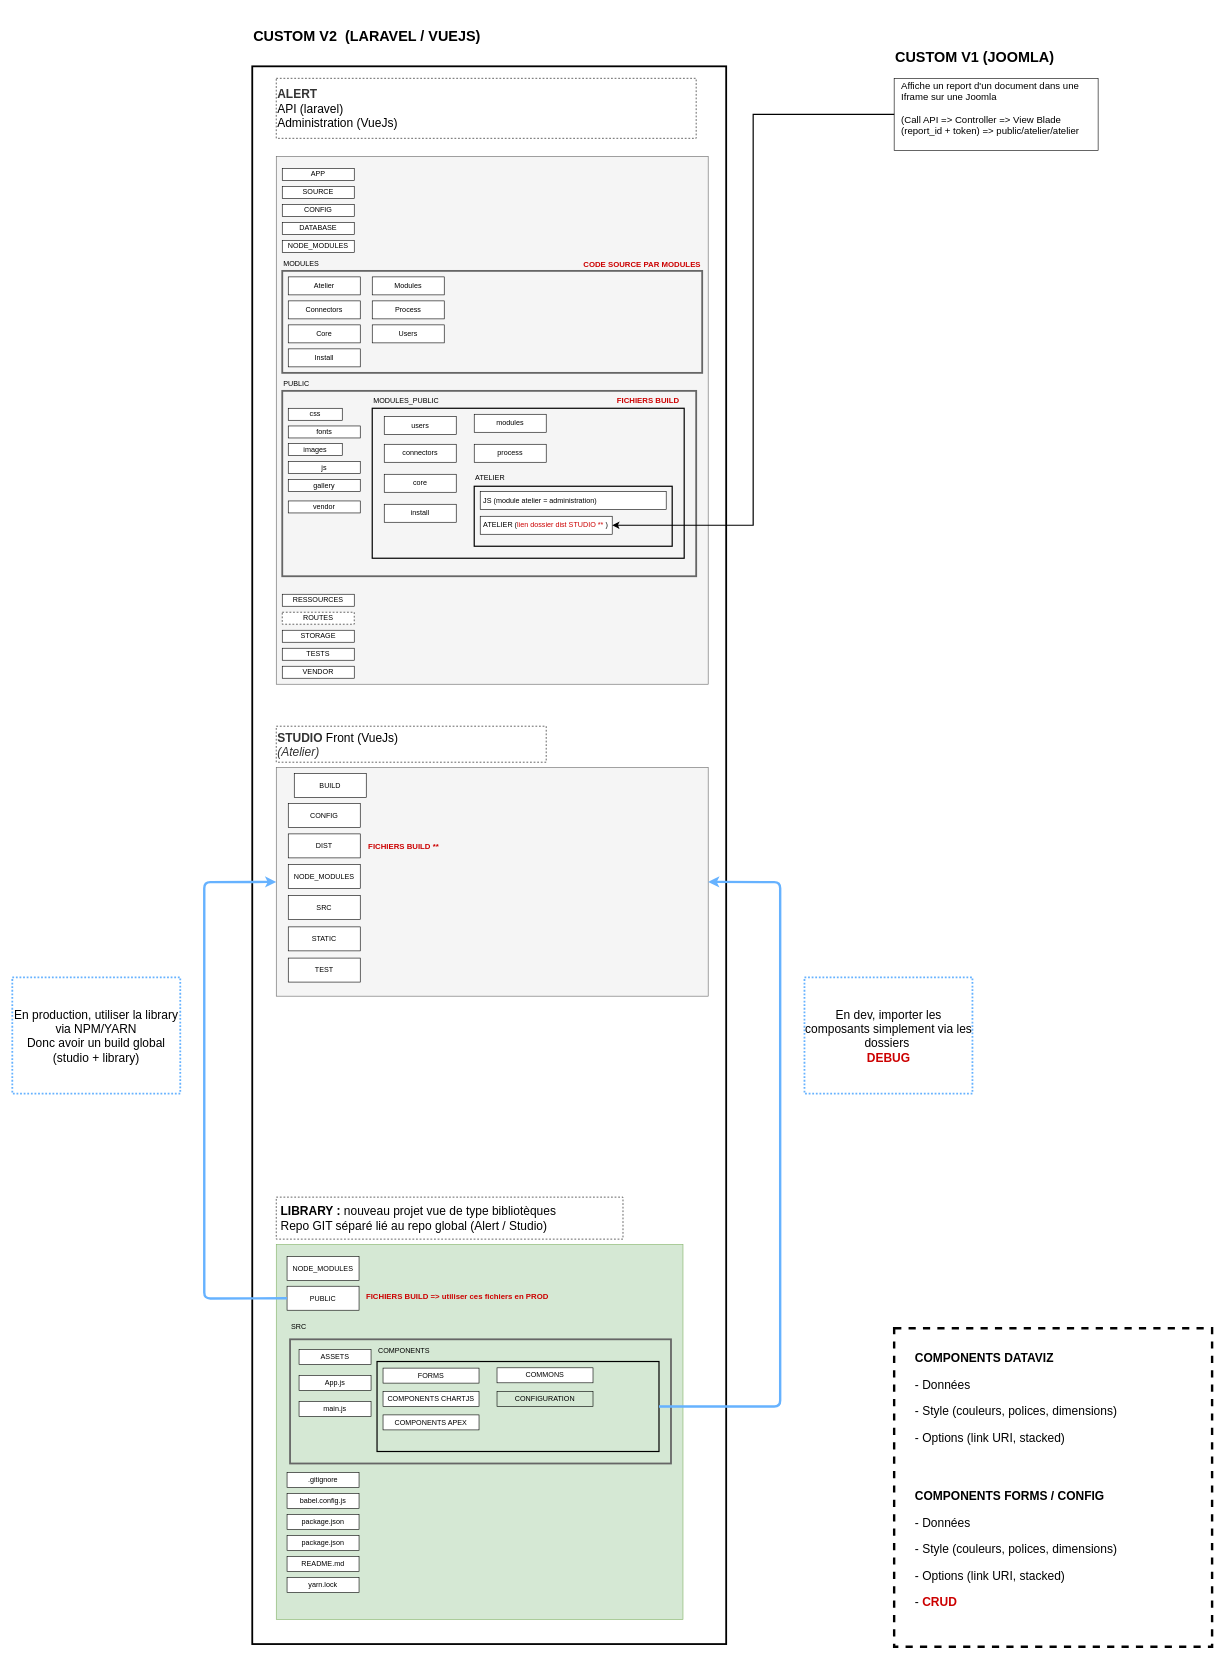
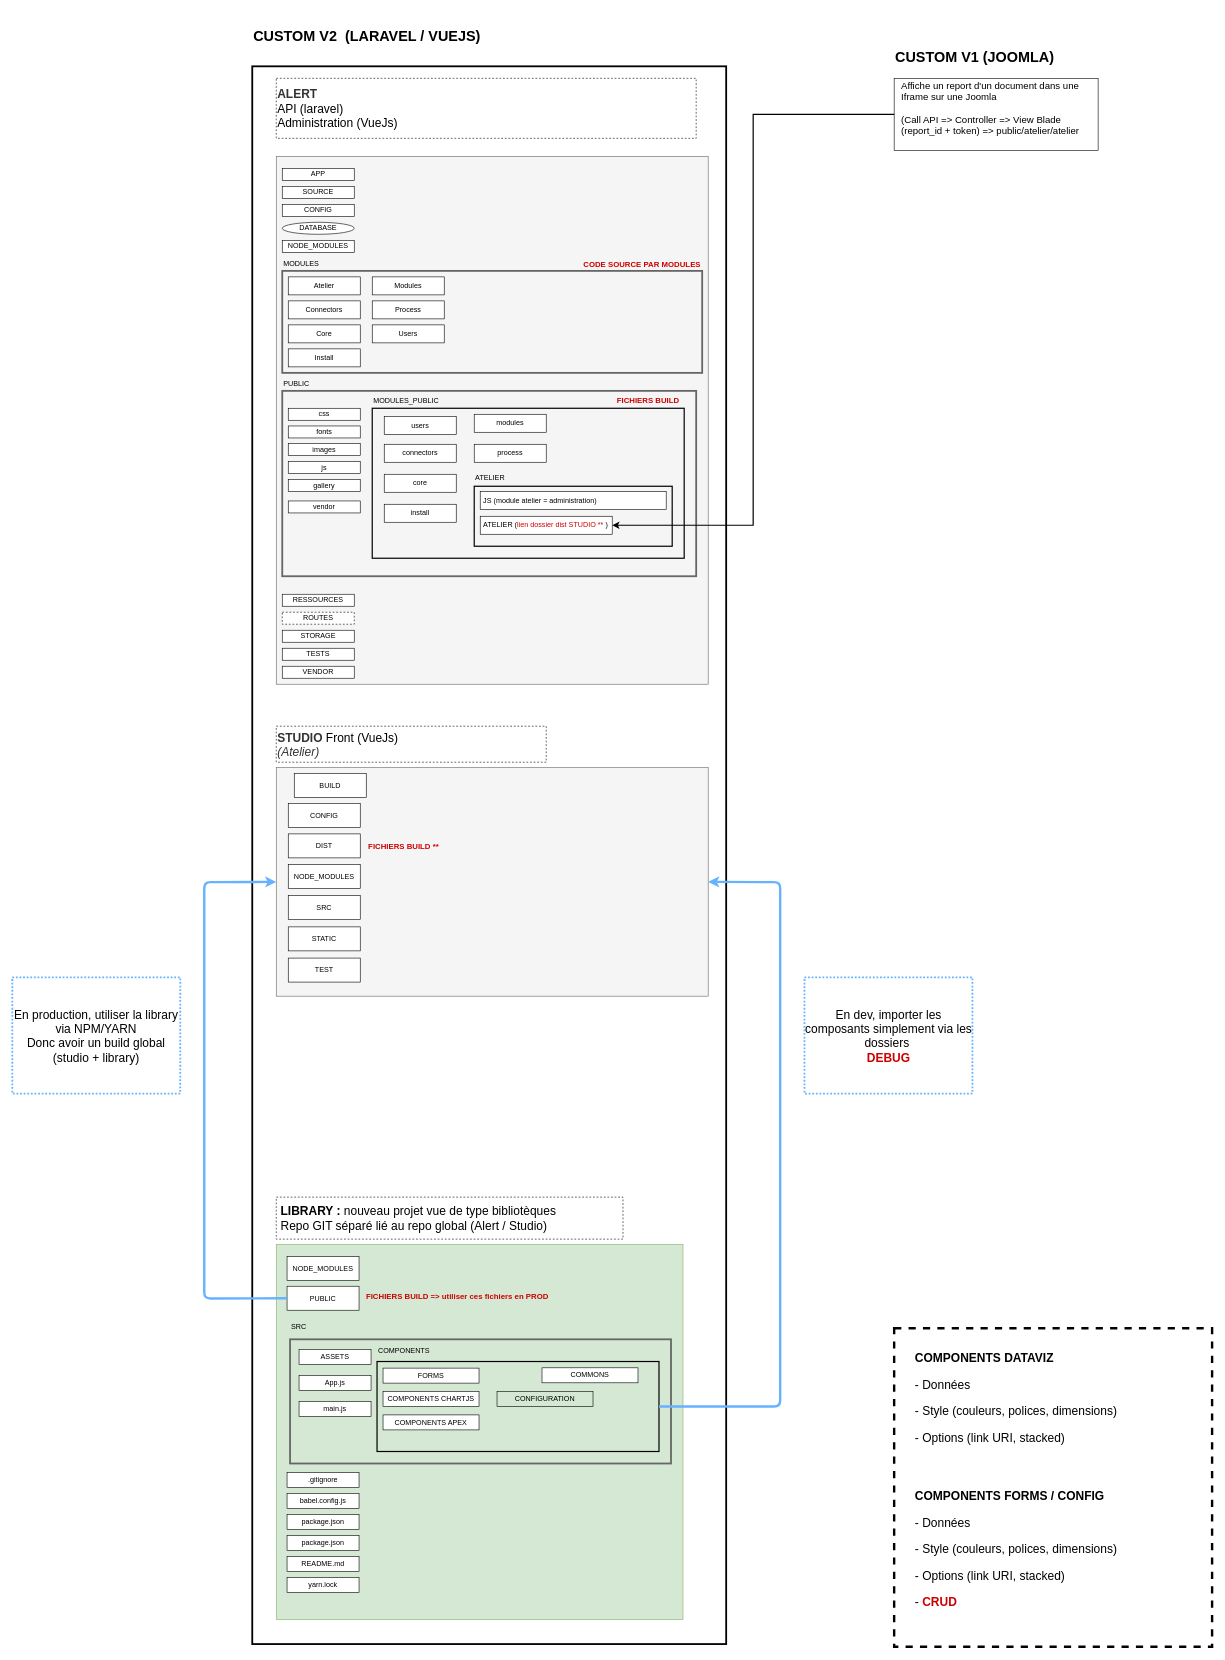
(318, 228) -> (318, 228)
(315, 414) -> (324, 414)
(315, 450) -> (324, 450)
(545, 1376) -> (590, 1376)
